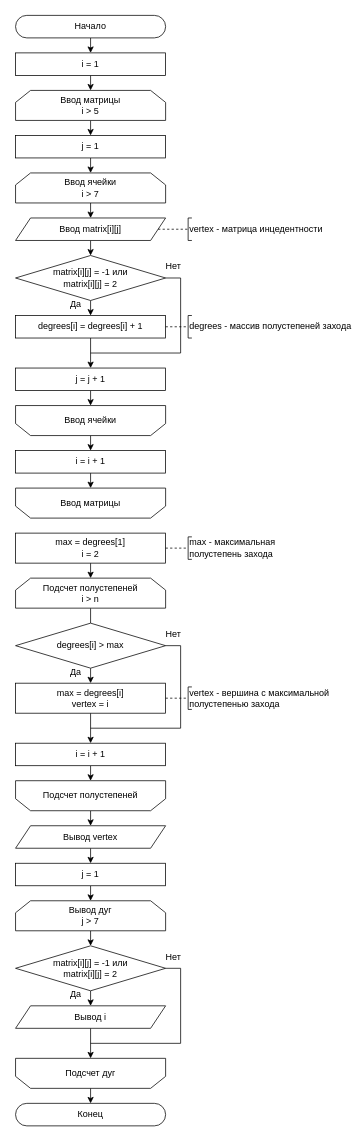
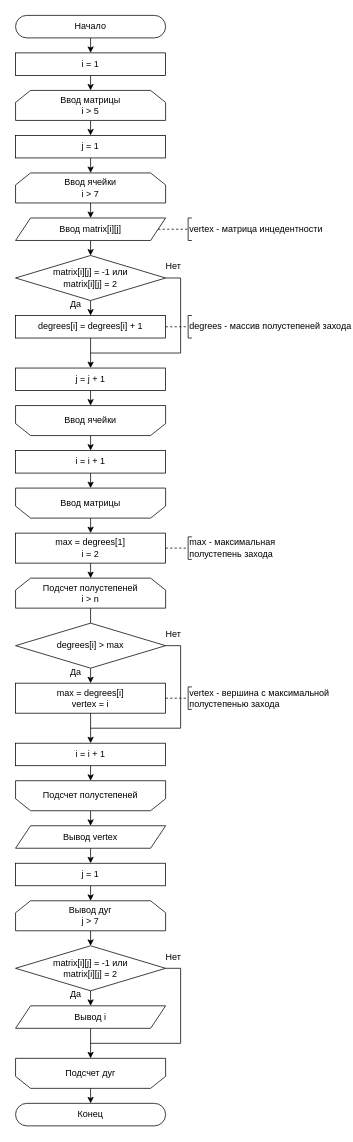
none -> (90, 523)
